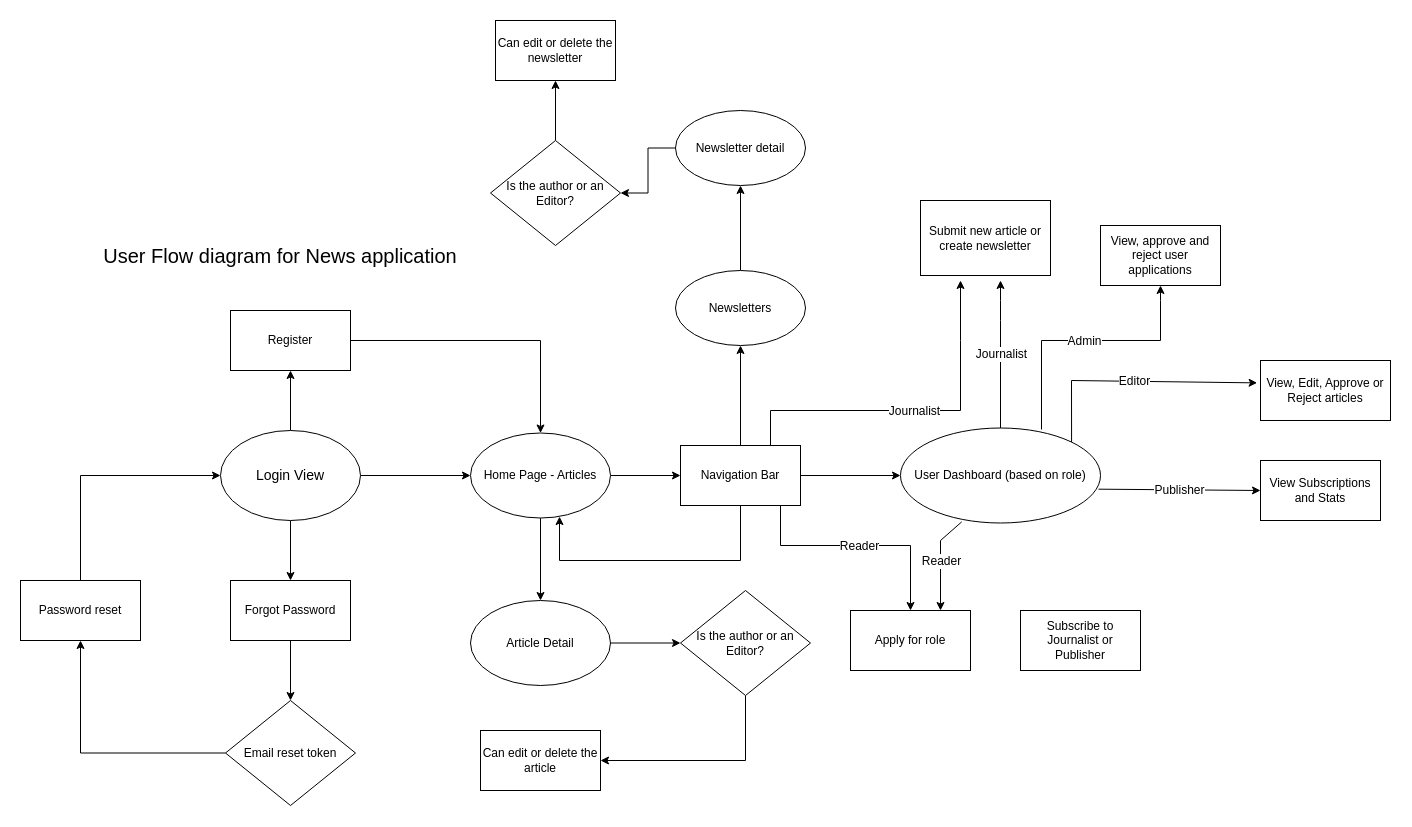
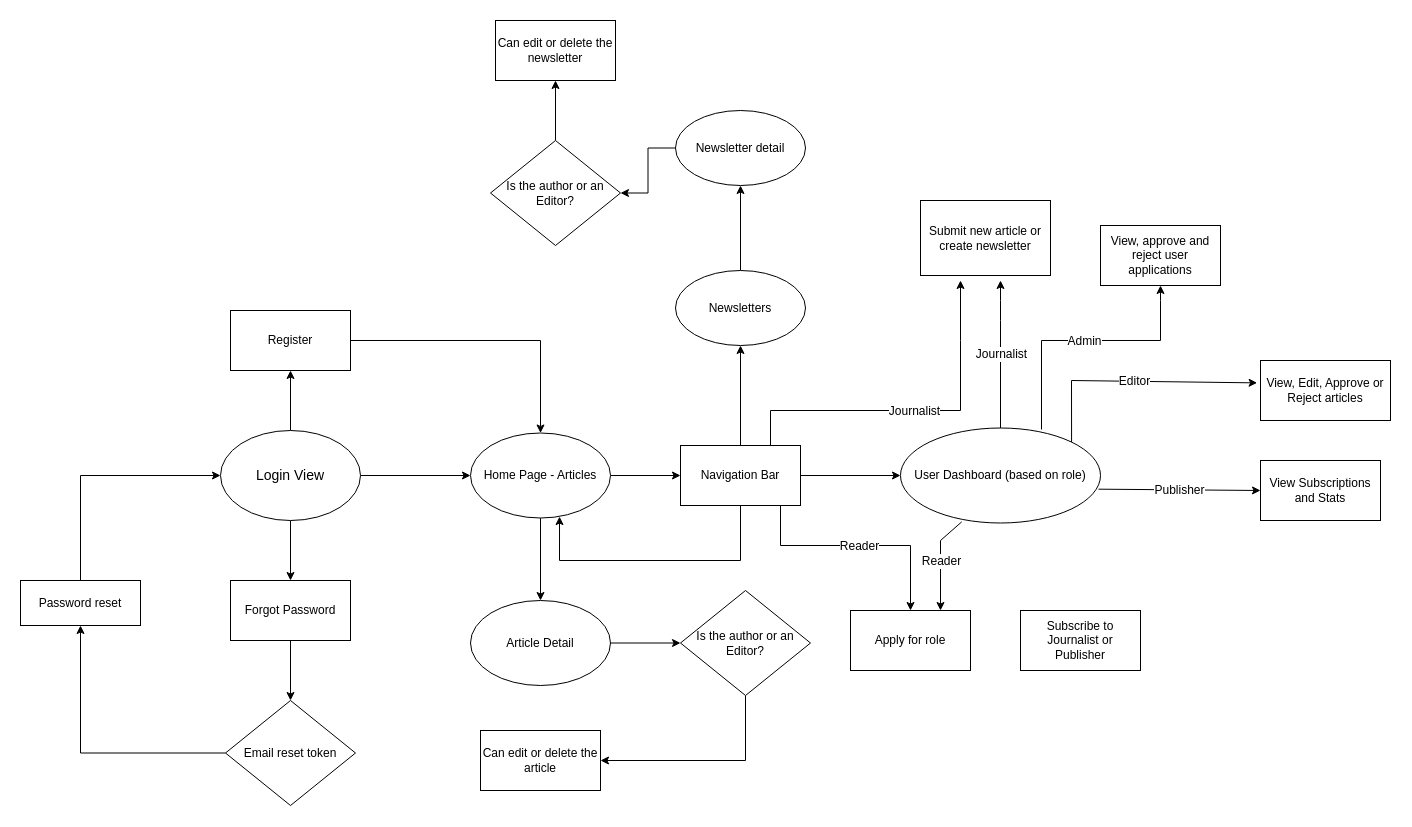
(281, 256) -> none
(81, 611) -> (81, 603)
